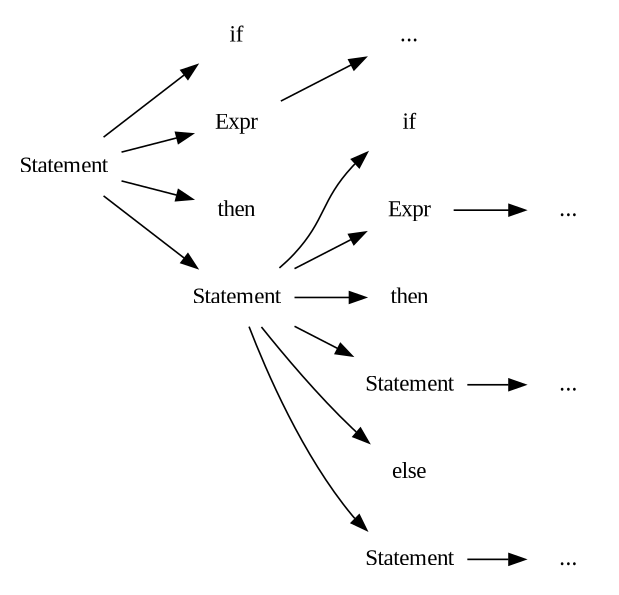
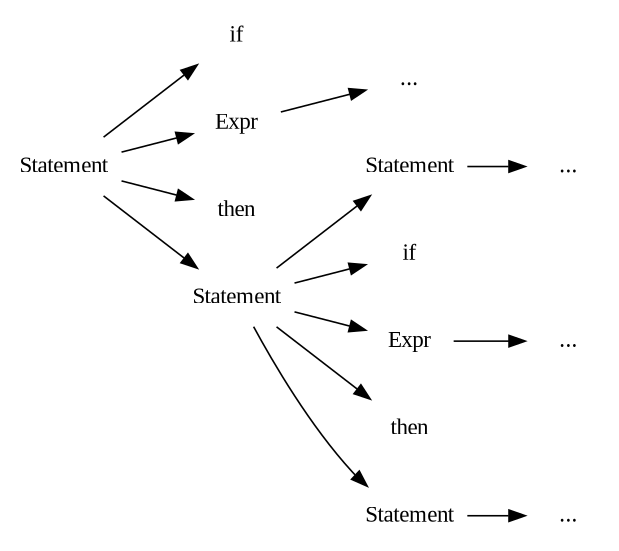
(410, 472) -> none
